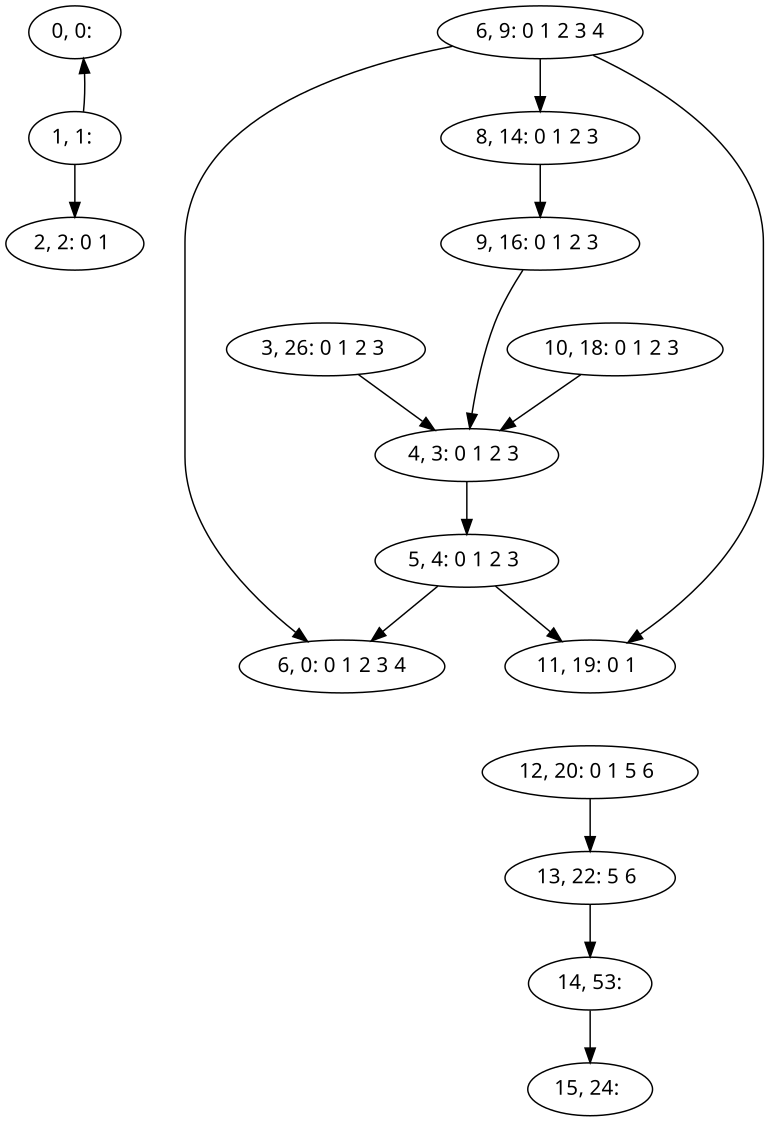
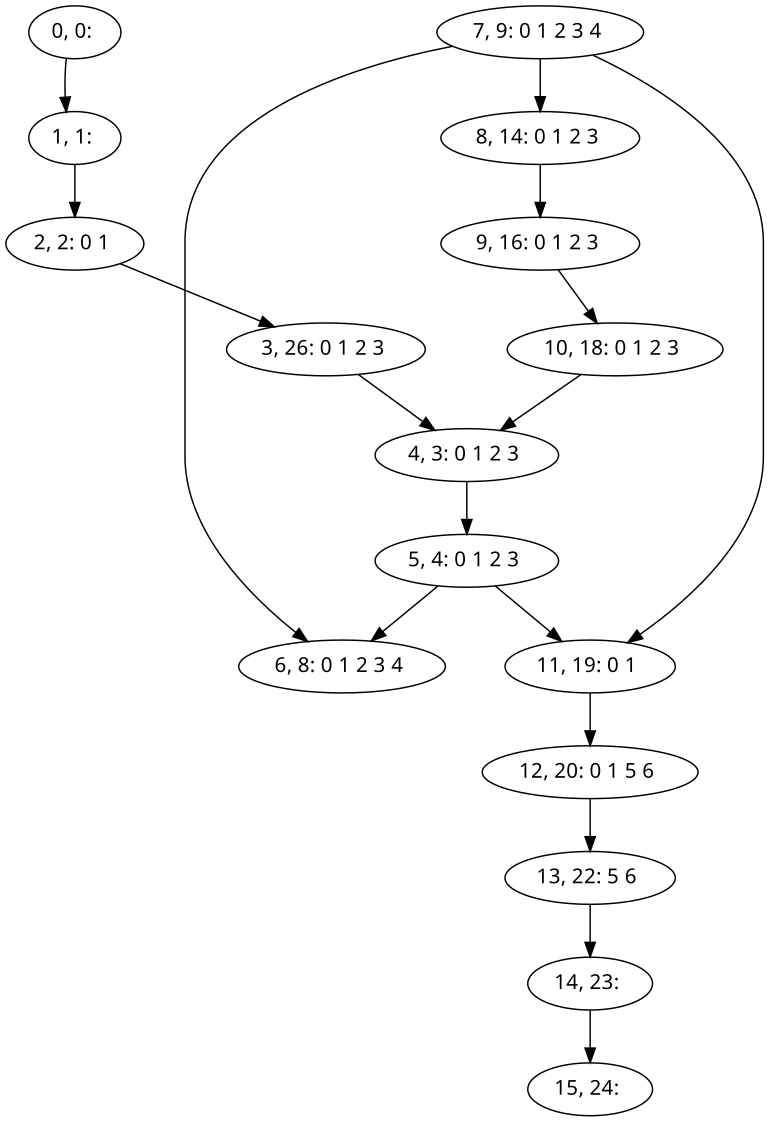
(540, 32) -> (540, 32)
(85, 93) -> (65, 78)
none -> (194, 294)
(489, 339) -> (573, 291)
(342, 666) -> (342, 666)
none -> (590, 712)
(590, 984) -> (590, 984)
